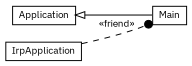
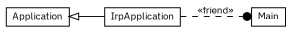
(118, 15) -> (92, 16)
